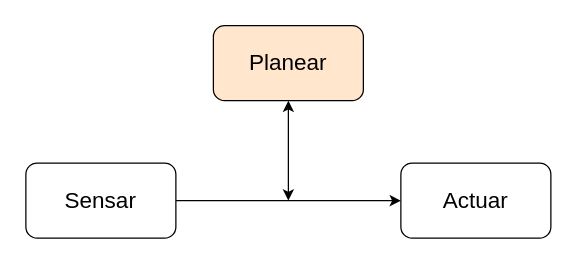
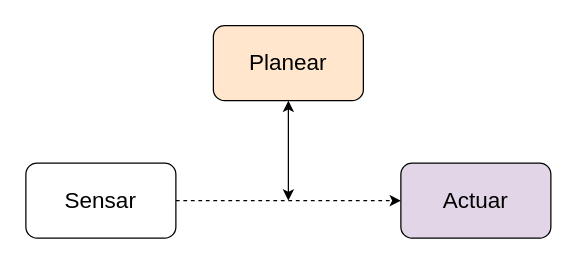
(285, 201) -> (285, 201)
(476, 201) -> (476, 201)
